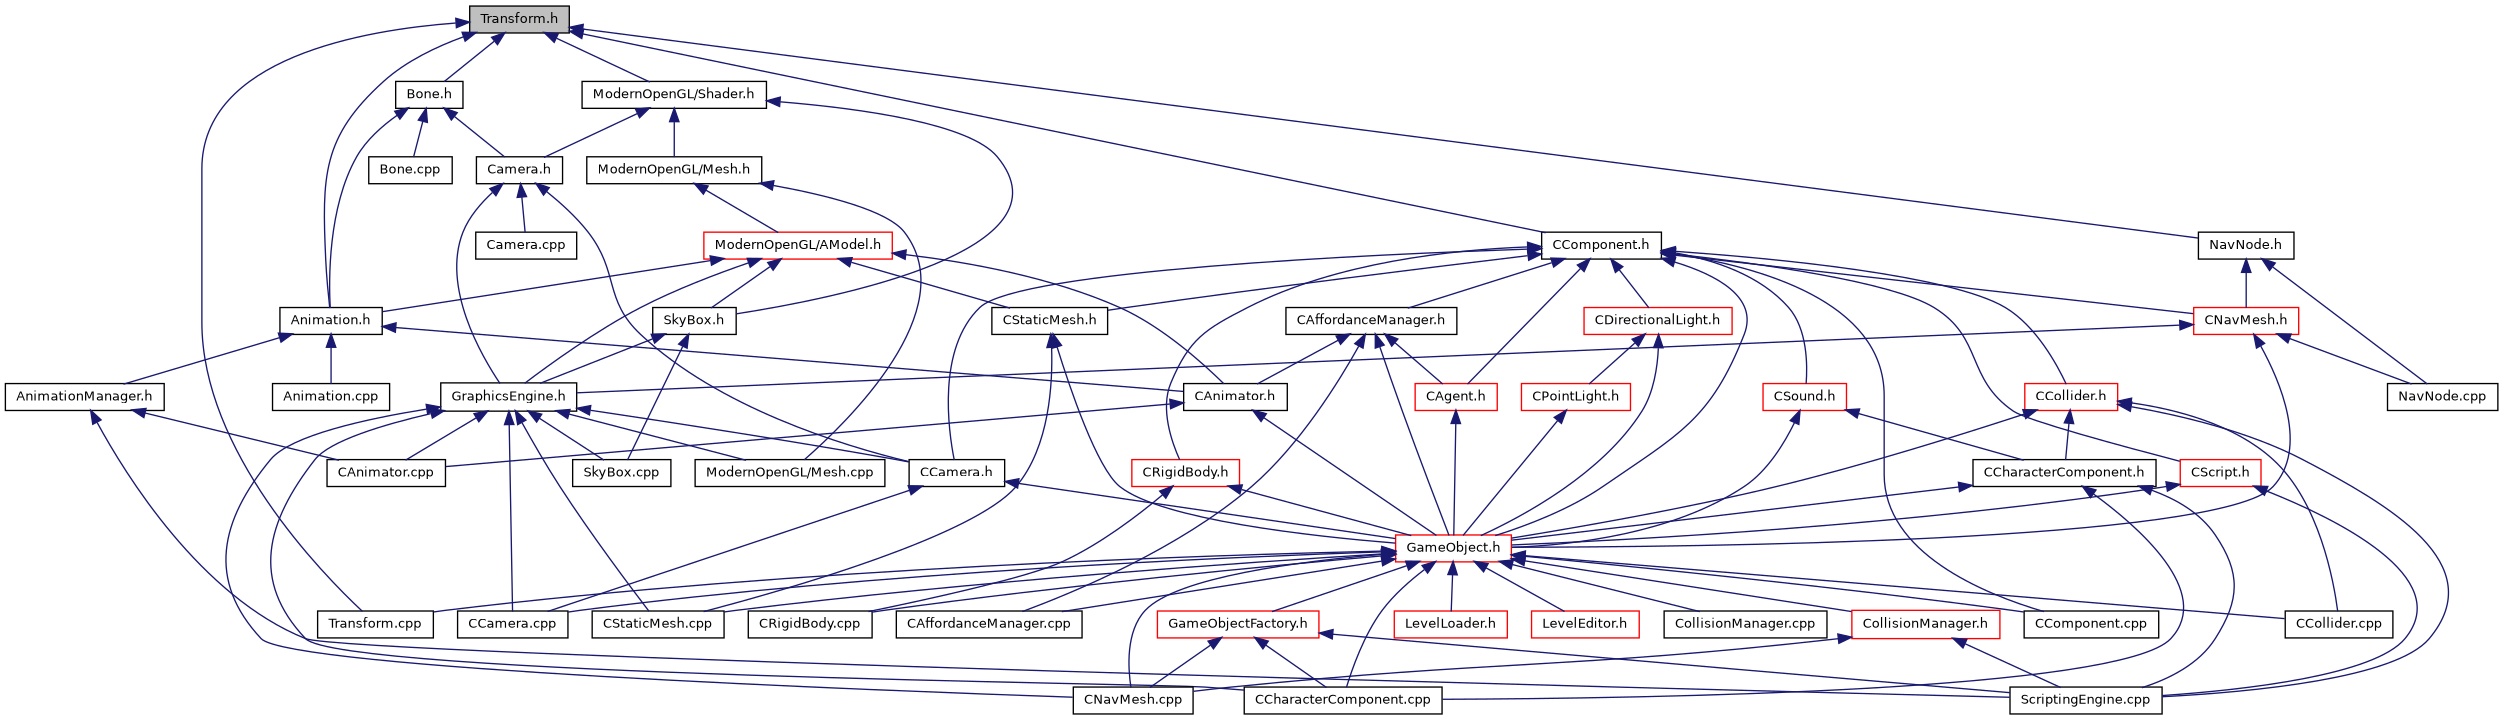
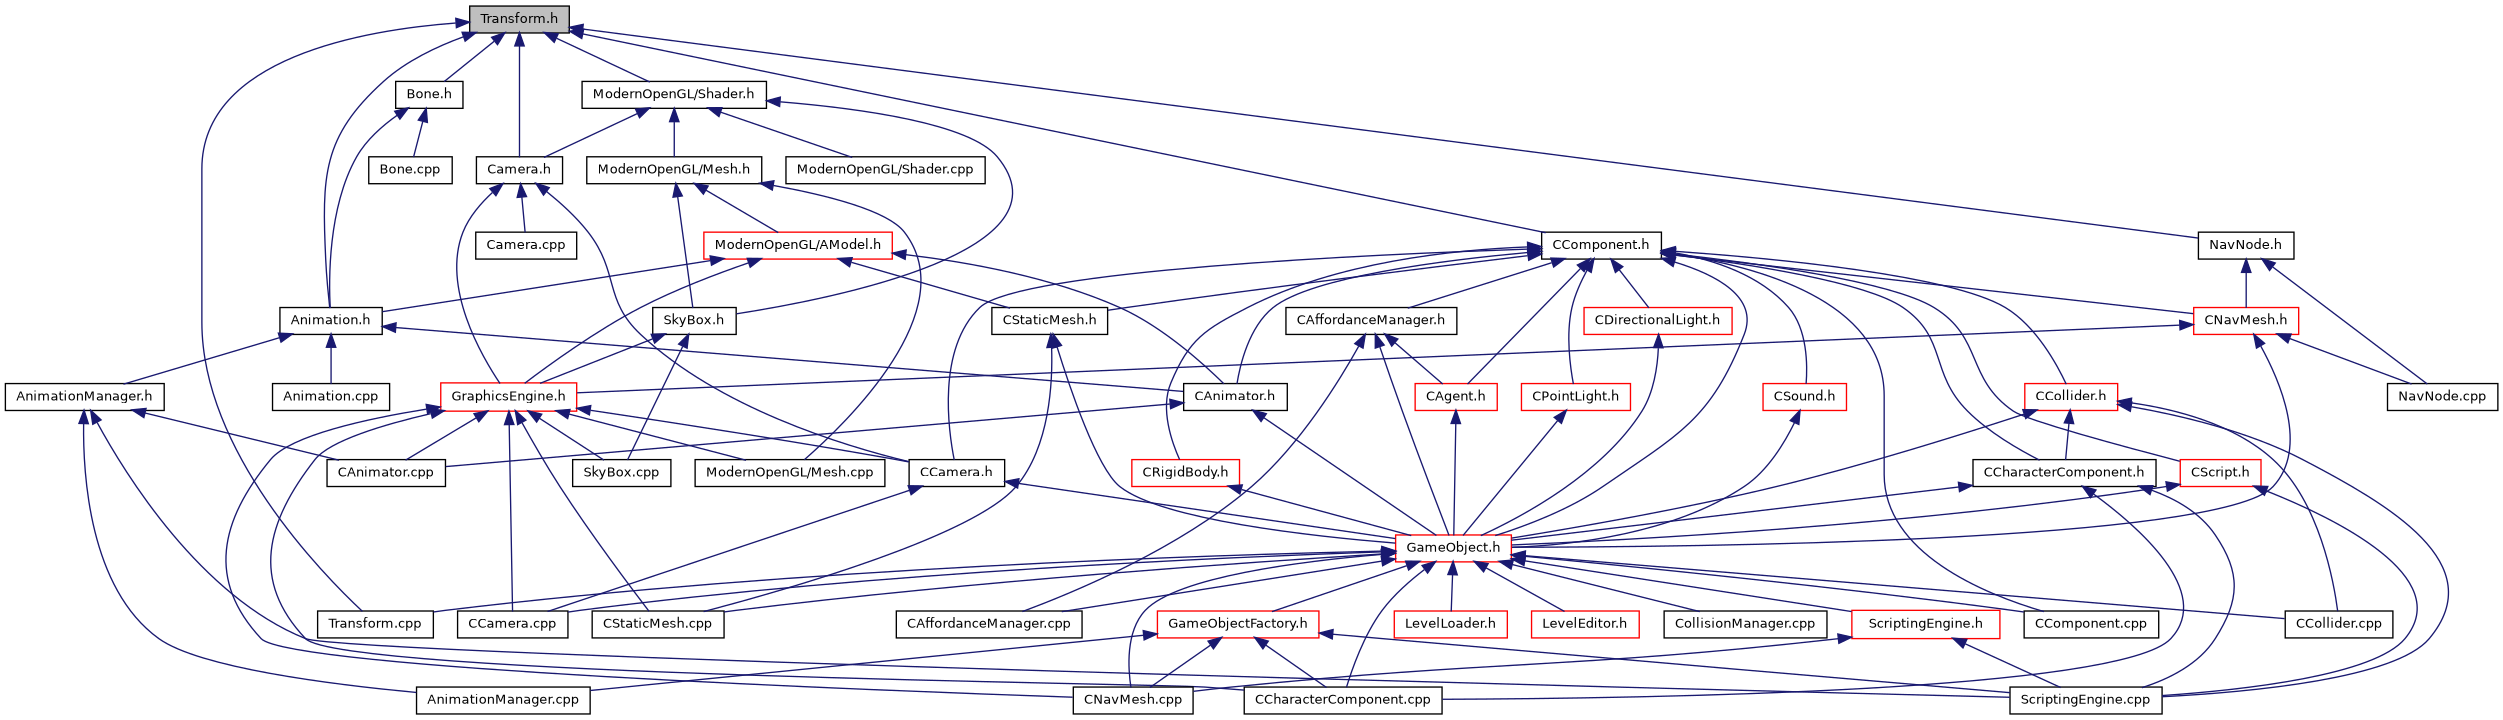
(480, 137) -> (519, 102)
none -> (886, 170)
(741, 287) -> (685, 252)
(1314, 353) -> (1289, 298)
(1612, 364) -> (1569, 326)
(509, 397) -> (509, 397)
(1929, 433) -> (1893, 302)
(810, 624) -> none
(1926, 624) -> (1926, 624)
none -> (503, 701)
